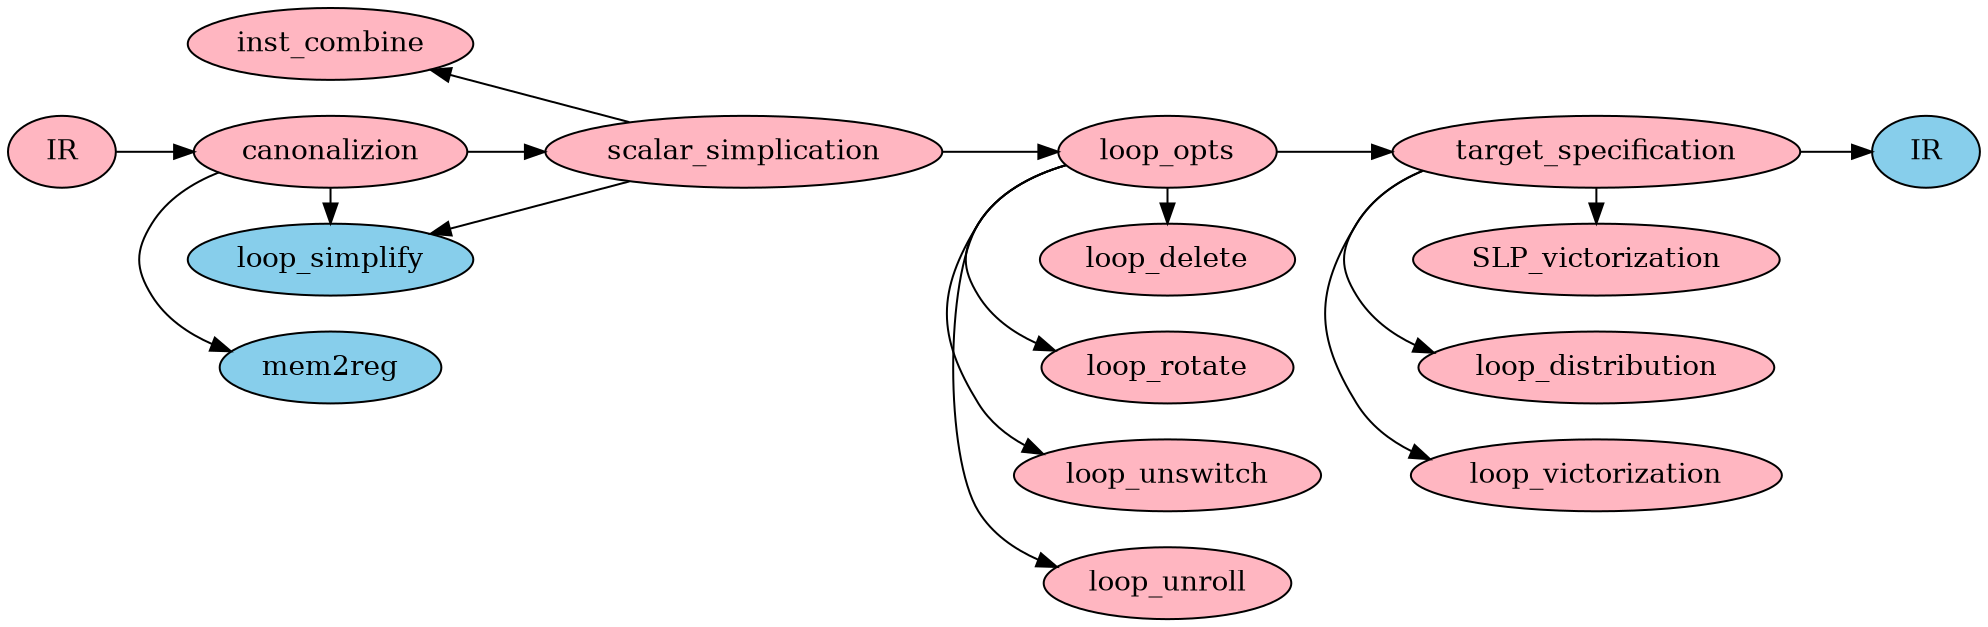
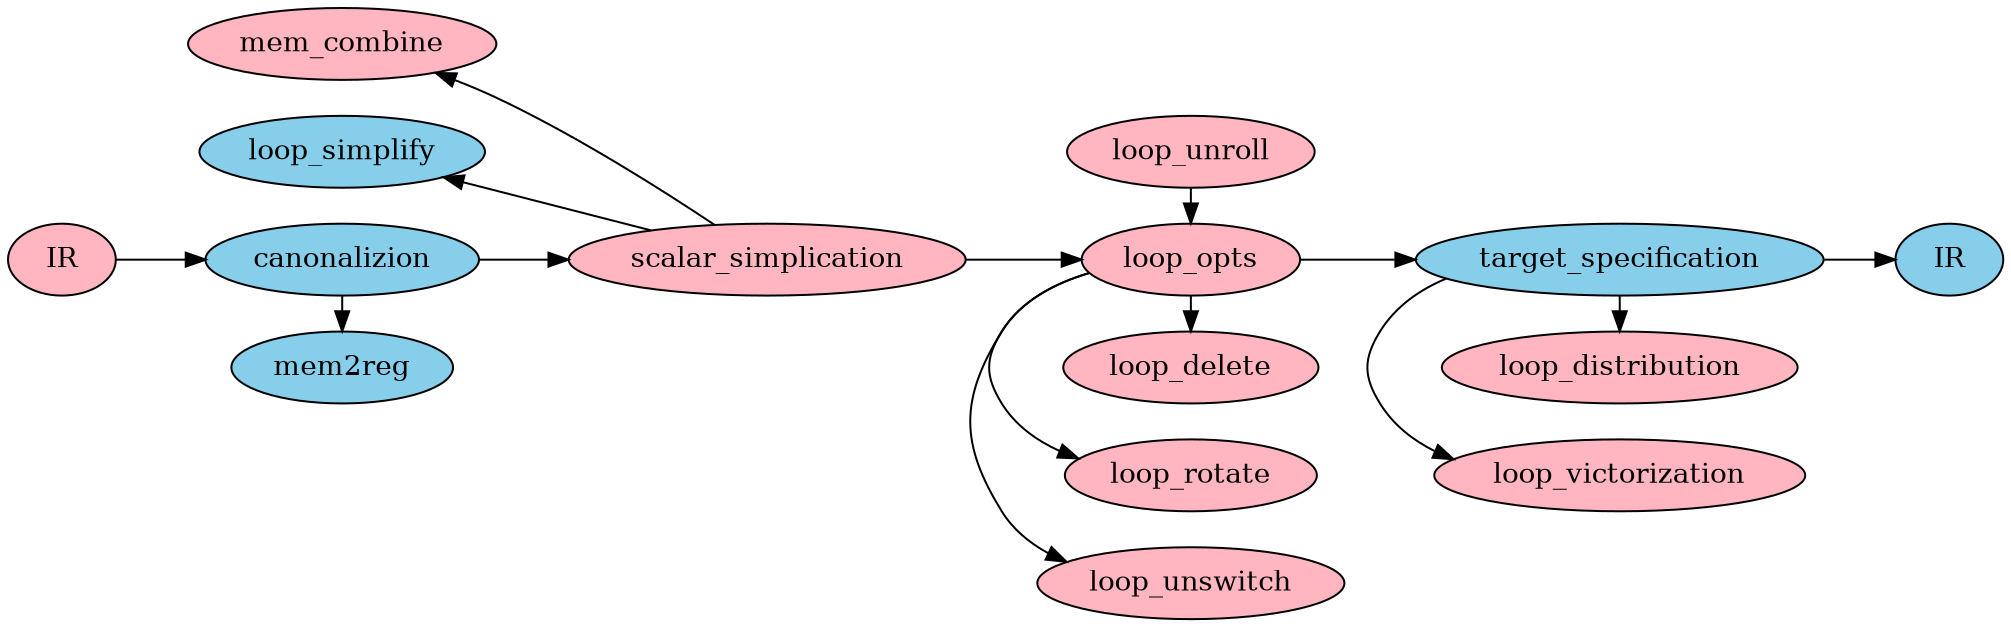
(331, 44) -> (342, 44)
(331, 152) -> (342, 260)
(1596, 152) -> (1620, 260)
(331, 196) -> none
(1596, 260) -> none
(954, 389) -> (1191, 196)
